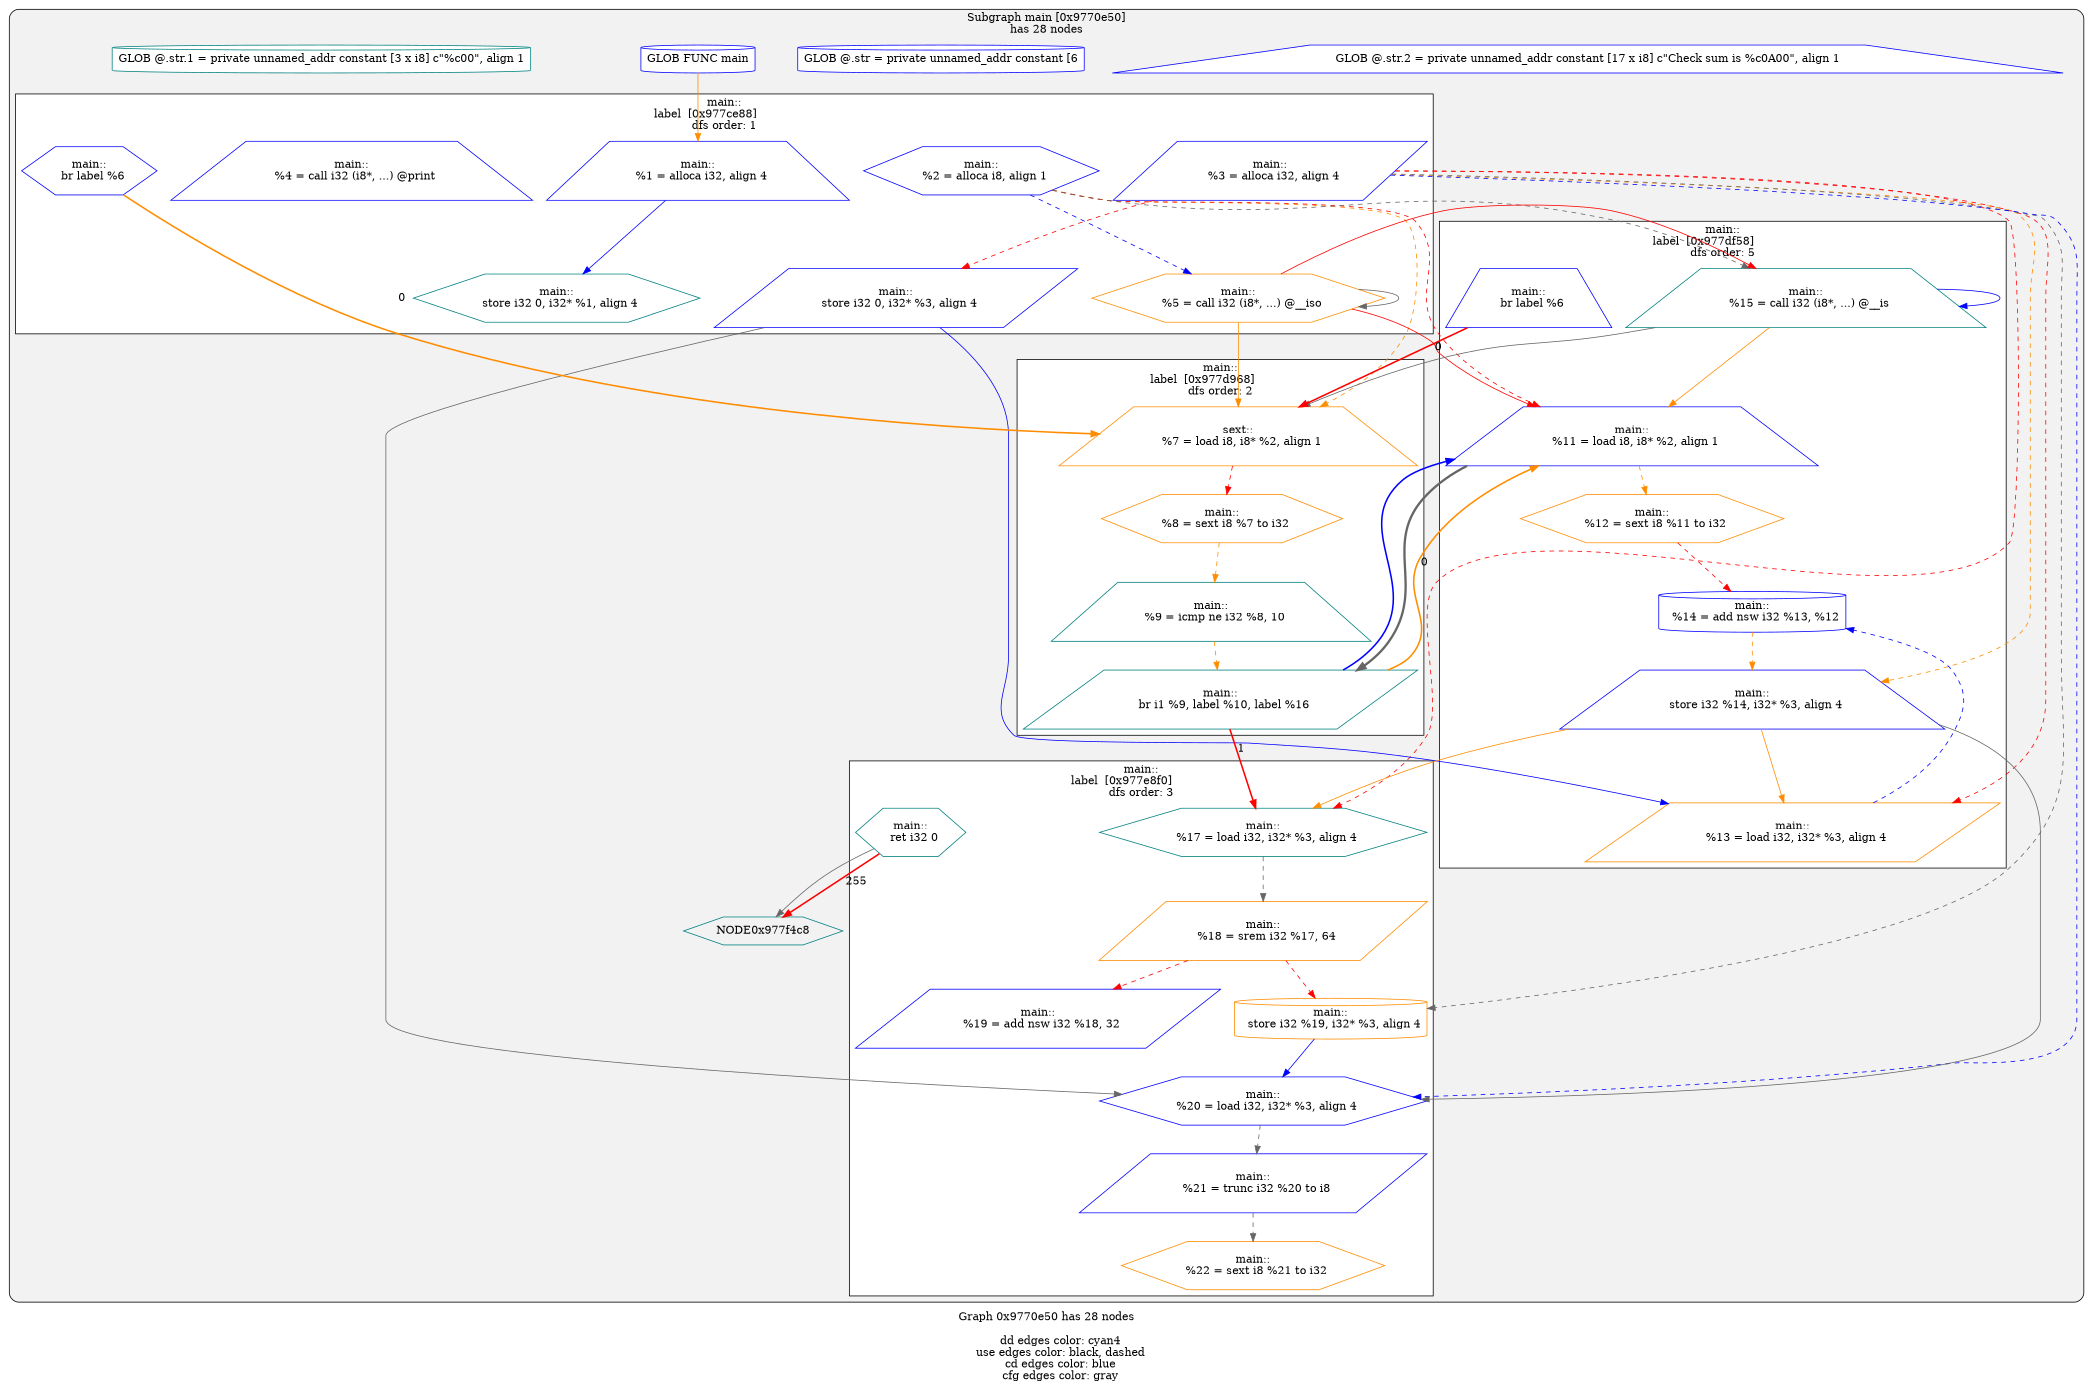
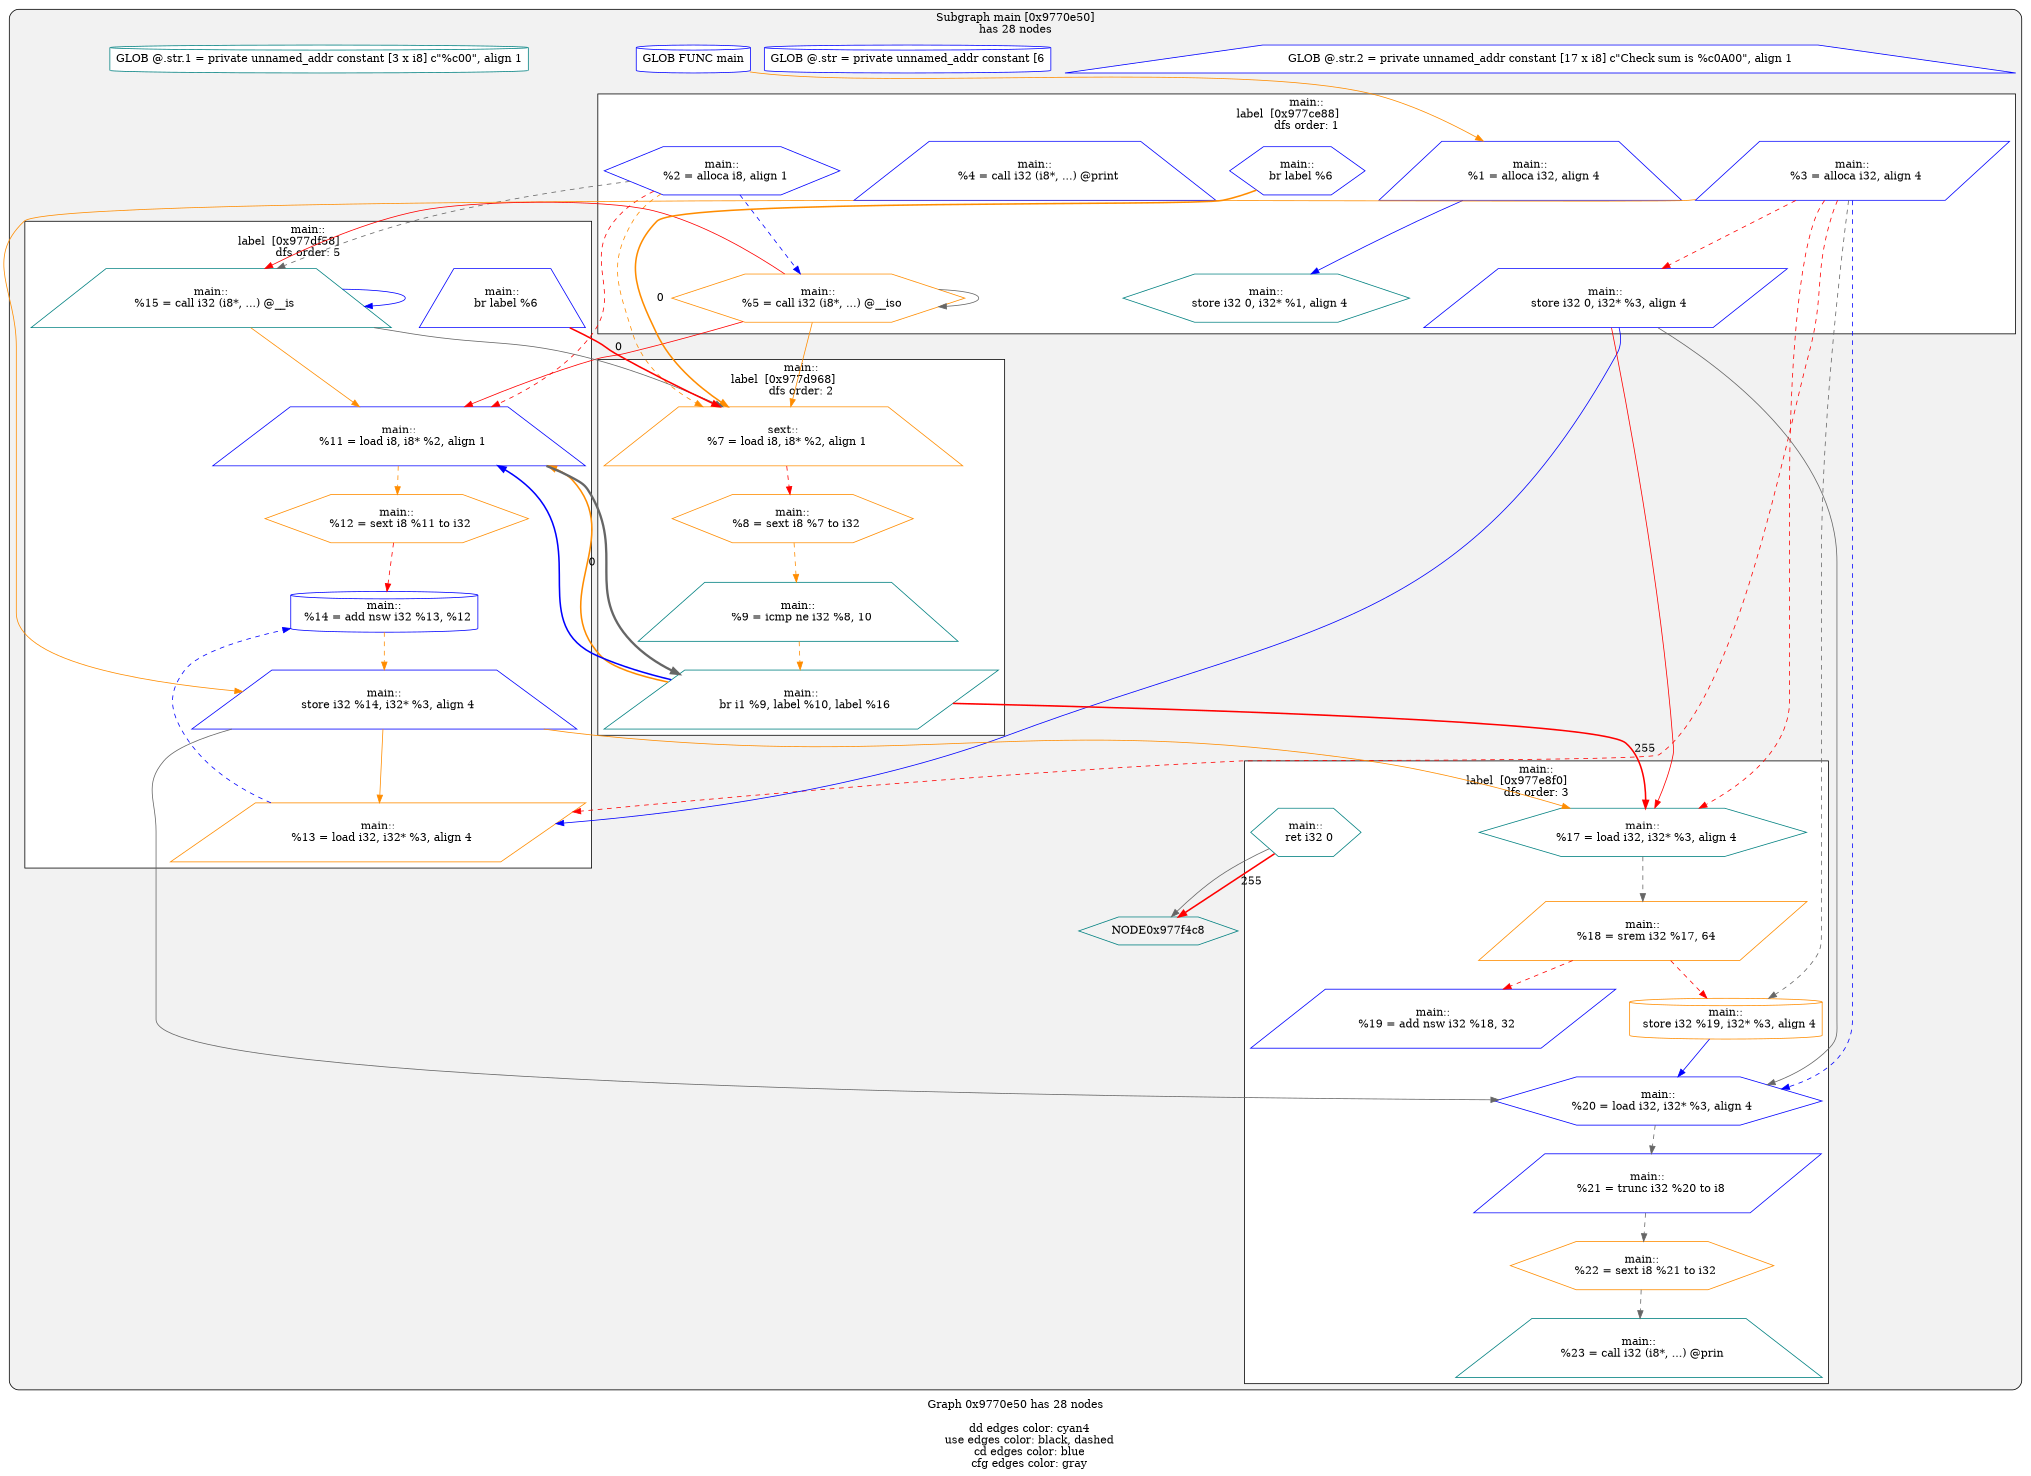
(2034, 239) -> (423, 203)
none -> (1653, 564)
(1241, 749) -> (1645, 749)
none -> (1639, 1348)
